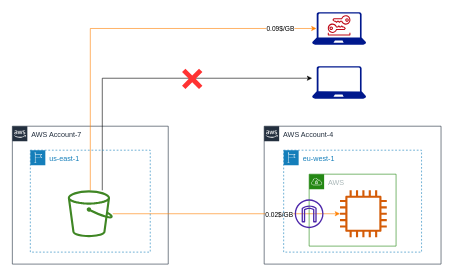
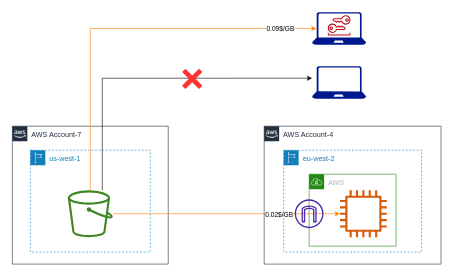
(68, 159) -> (68, 159)
(321, 159) -> (321, 159)
